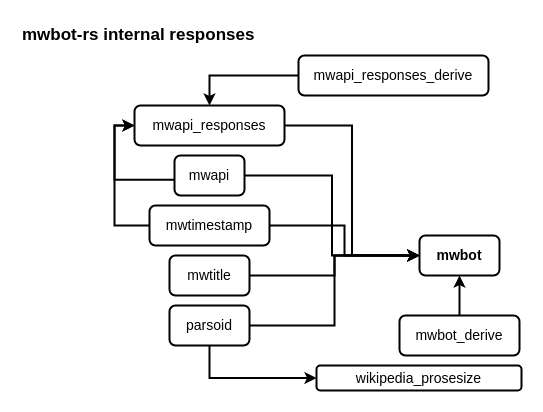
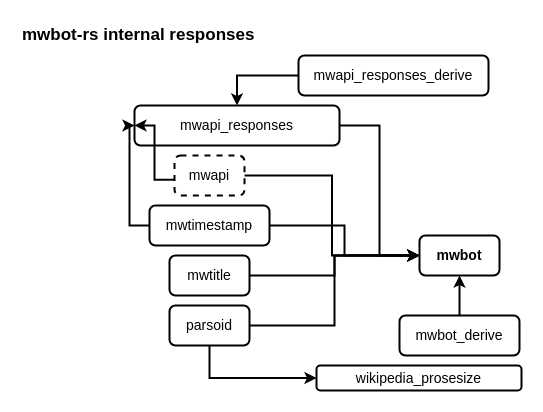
(210, 126) -> (237, 126)
(210, 176) -> (210, 176)
